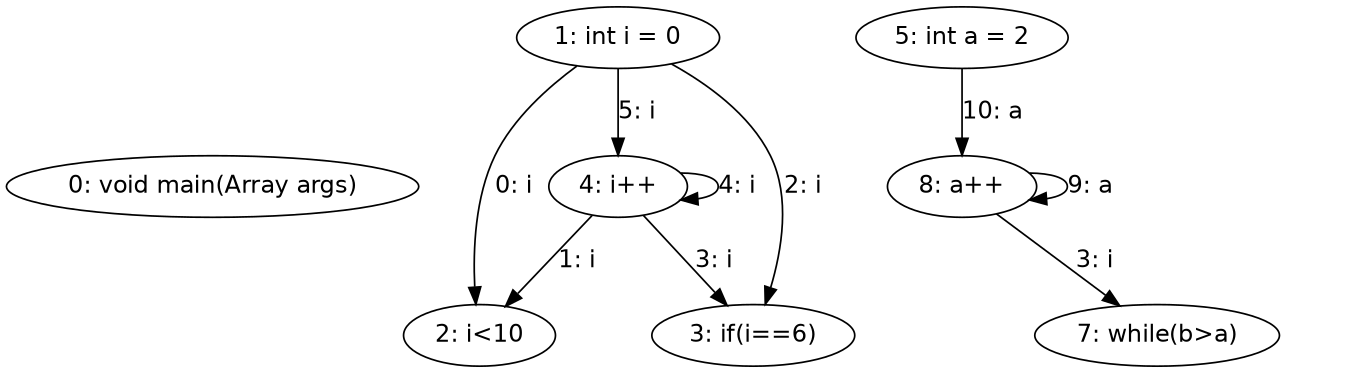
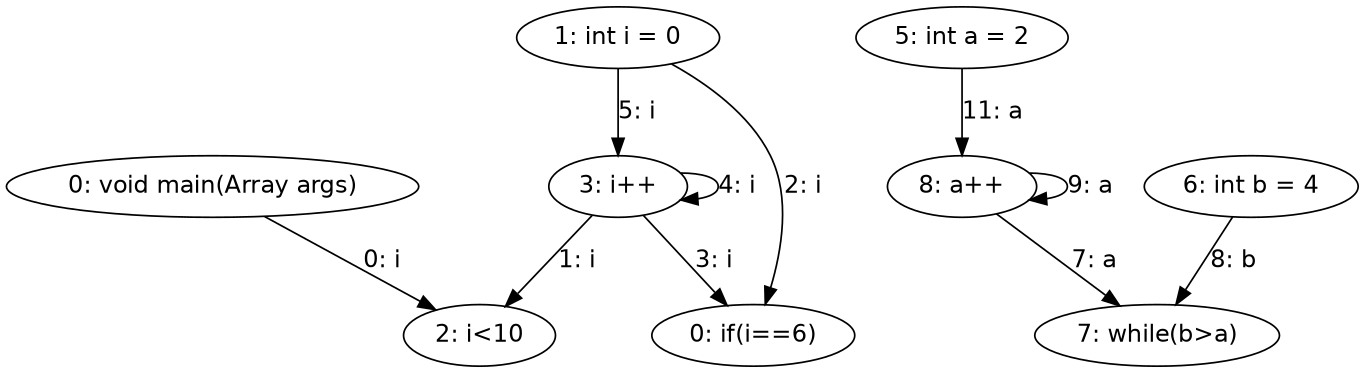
(993, 112) -> (993, 112)
(493, 161) -> (343, 259)
(618, 187) -> (618, 187)
none -> (1251, 187)
(1095, 261) -> (1095, 261)
(753, 335) -> (753, 335)
